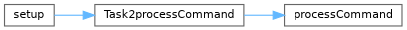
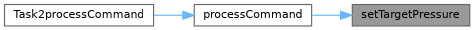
(29, 15) -> none
none -> (411, 15)
